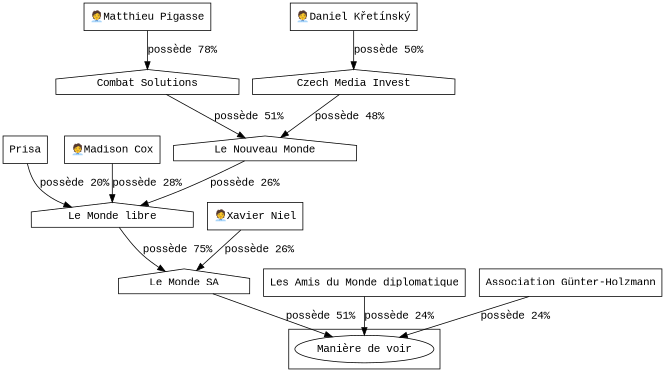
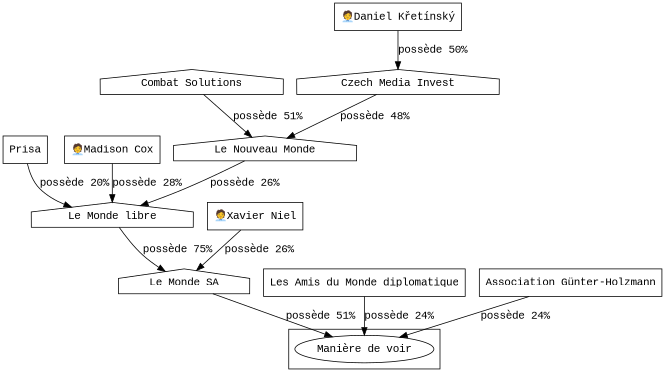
(147, 17) -> none
